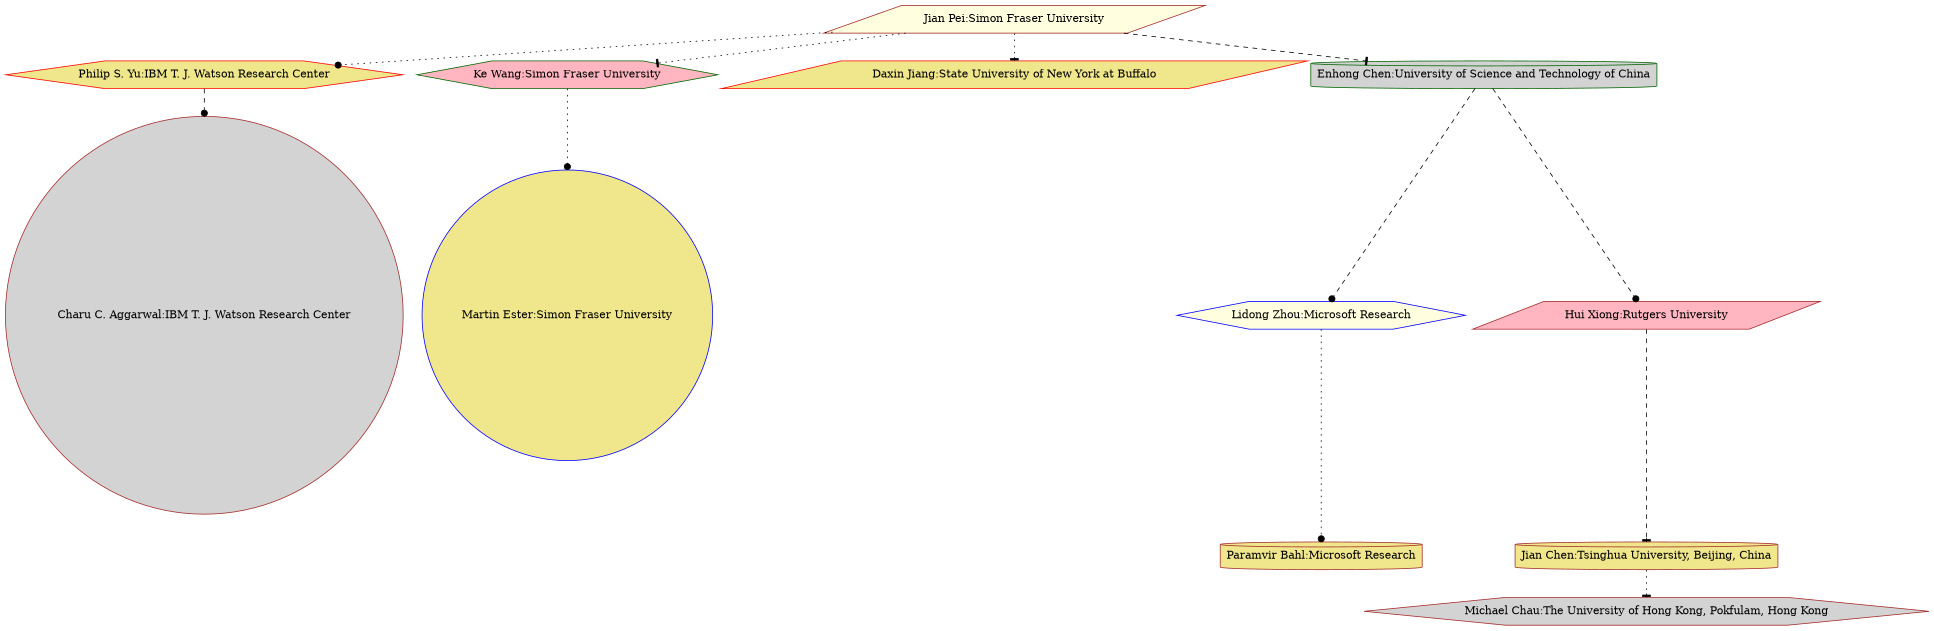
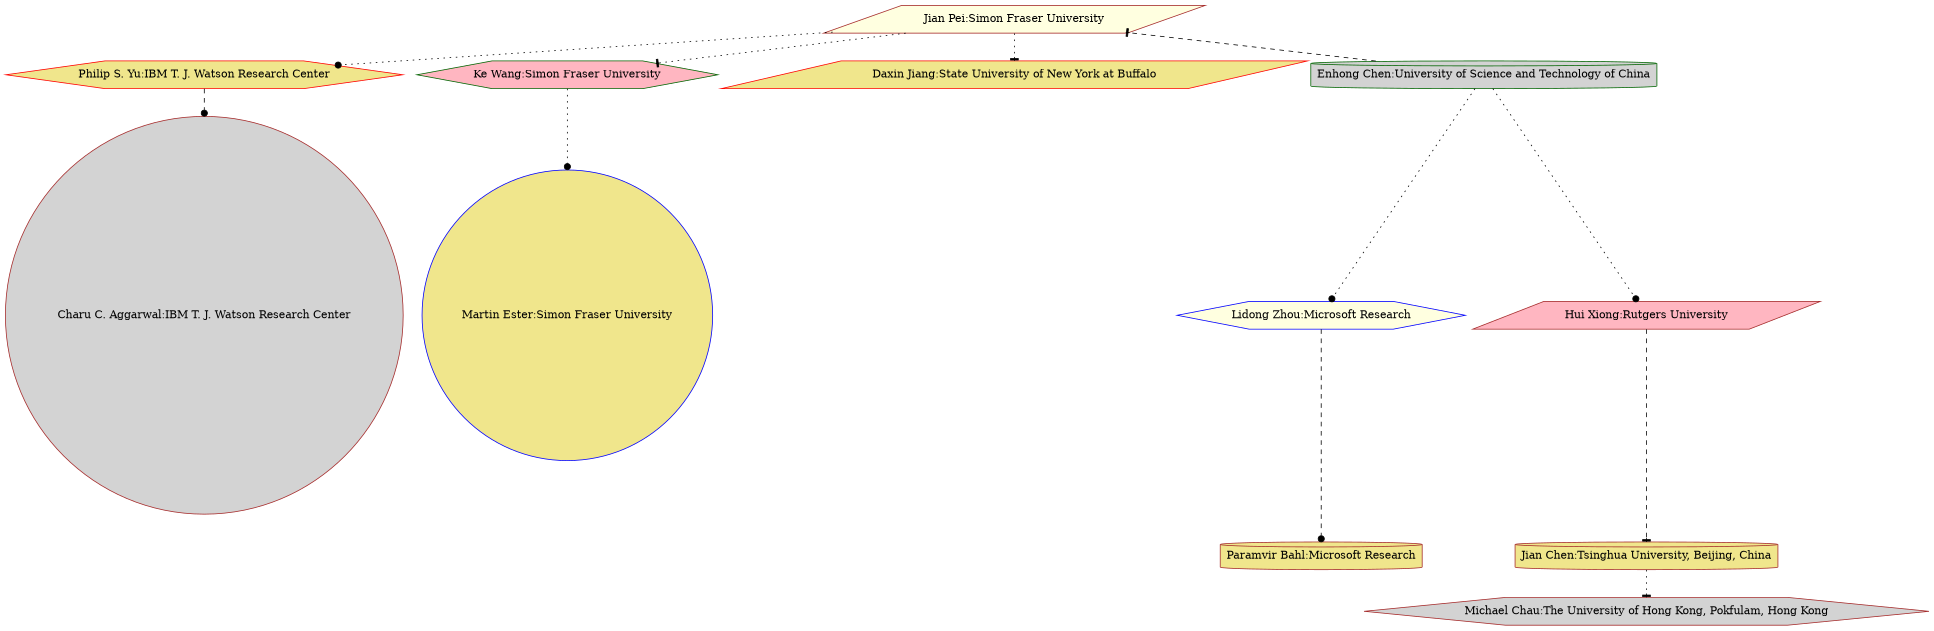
(1244, 47) -> (1253, 47)
(1404, 192) -> (1404, 192)
(1563, 192) -> (1563, 192)
(1321, 432) -> (1321, 432)
